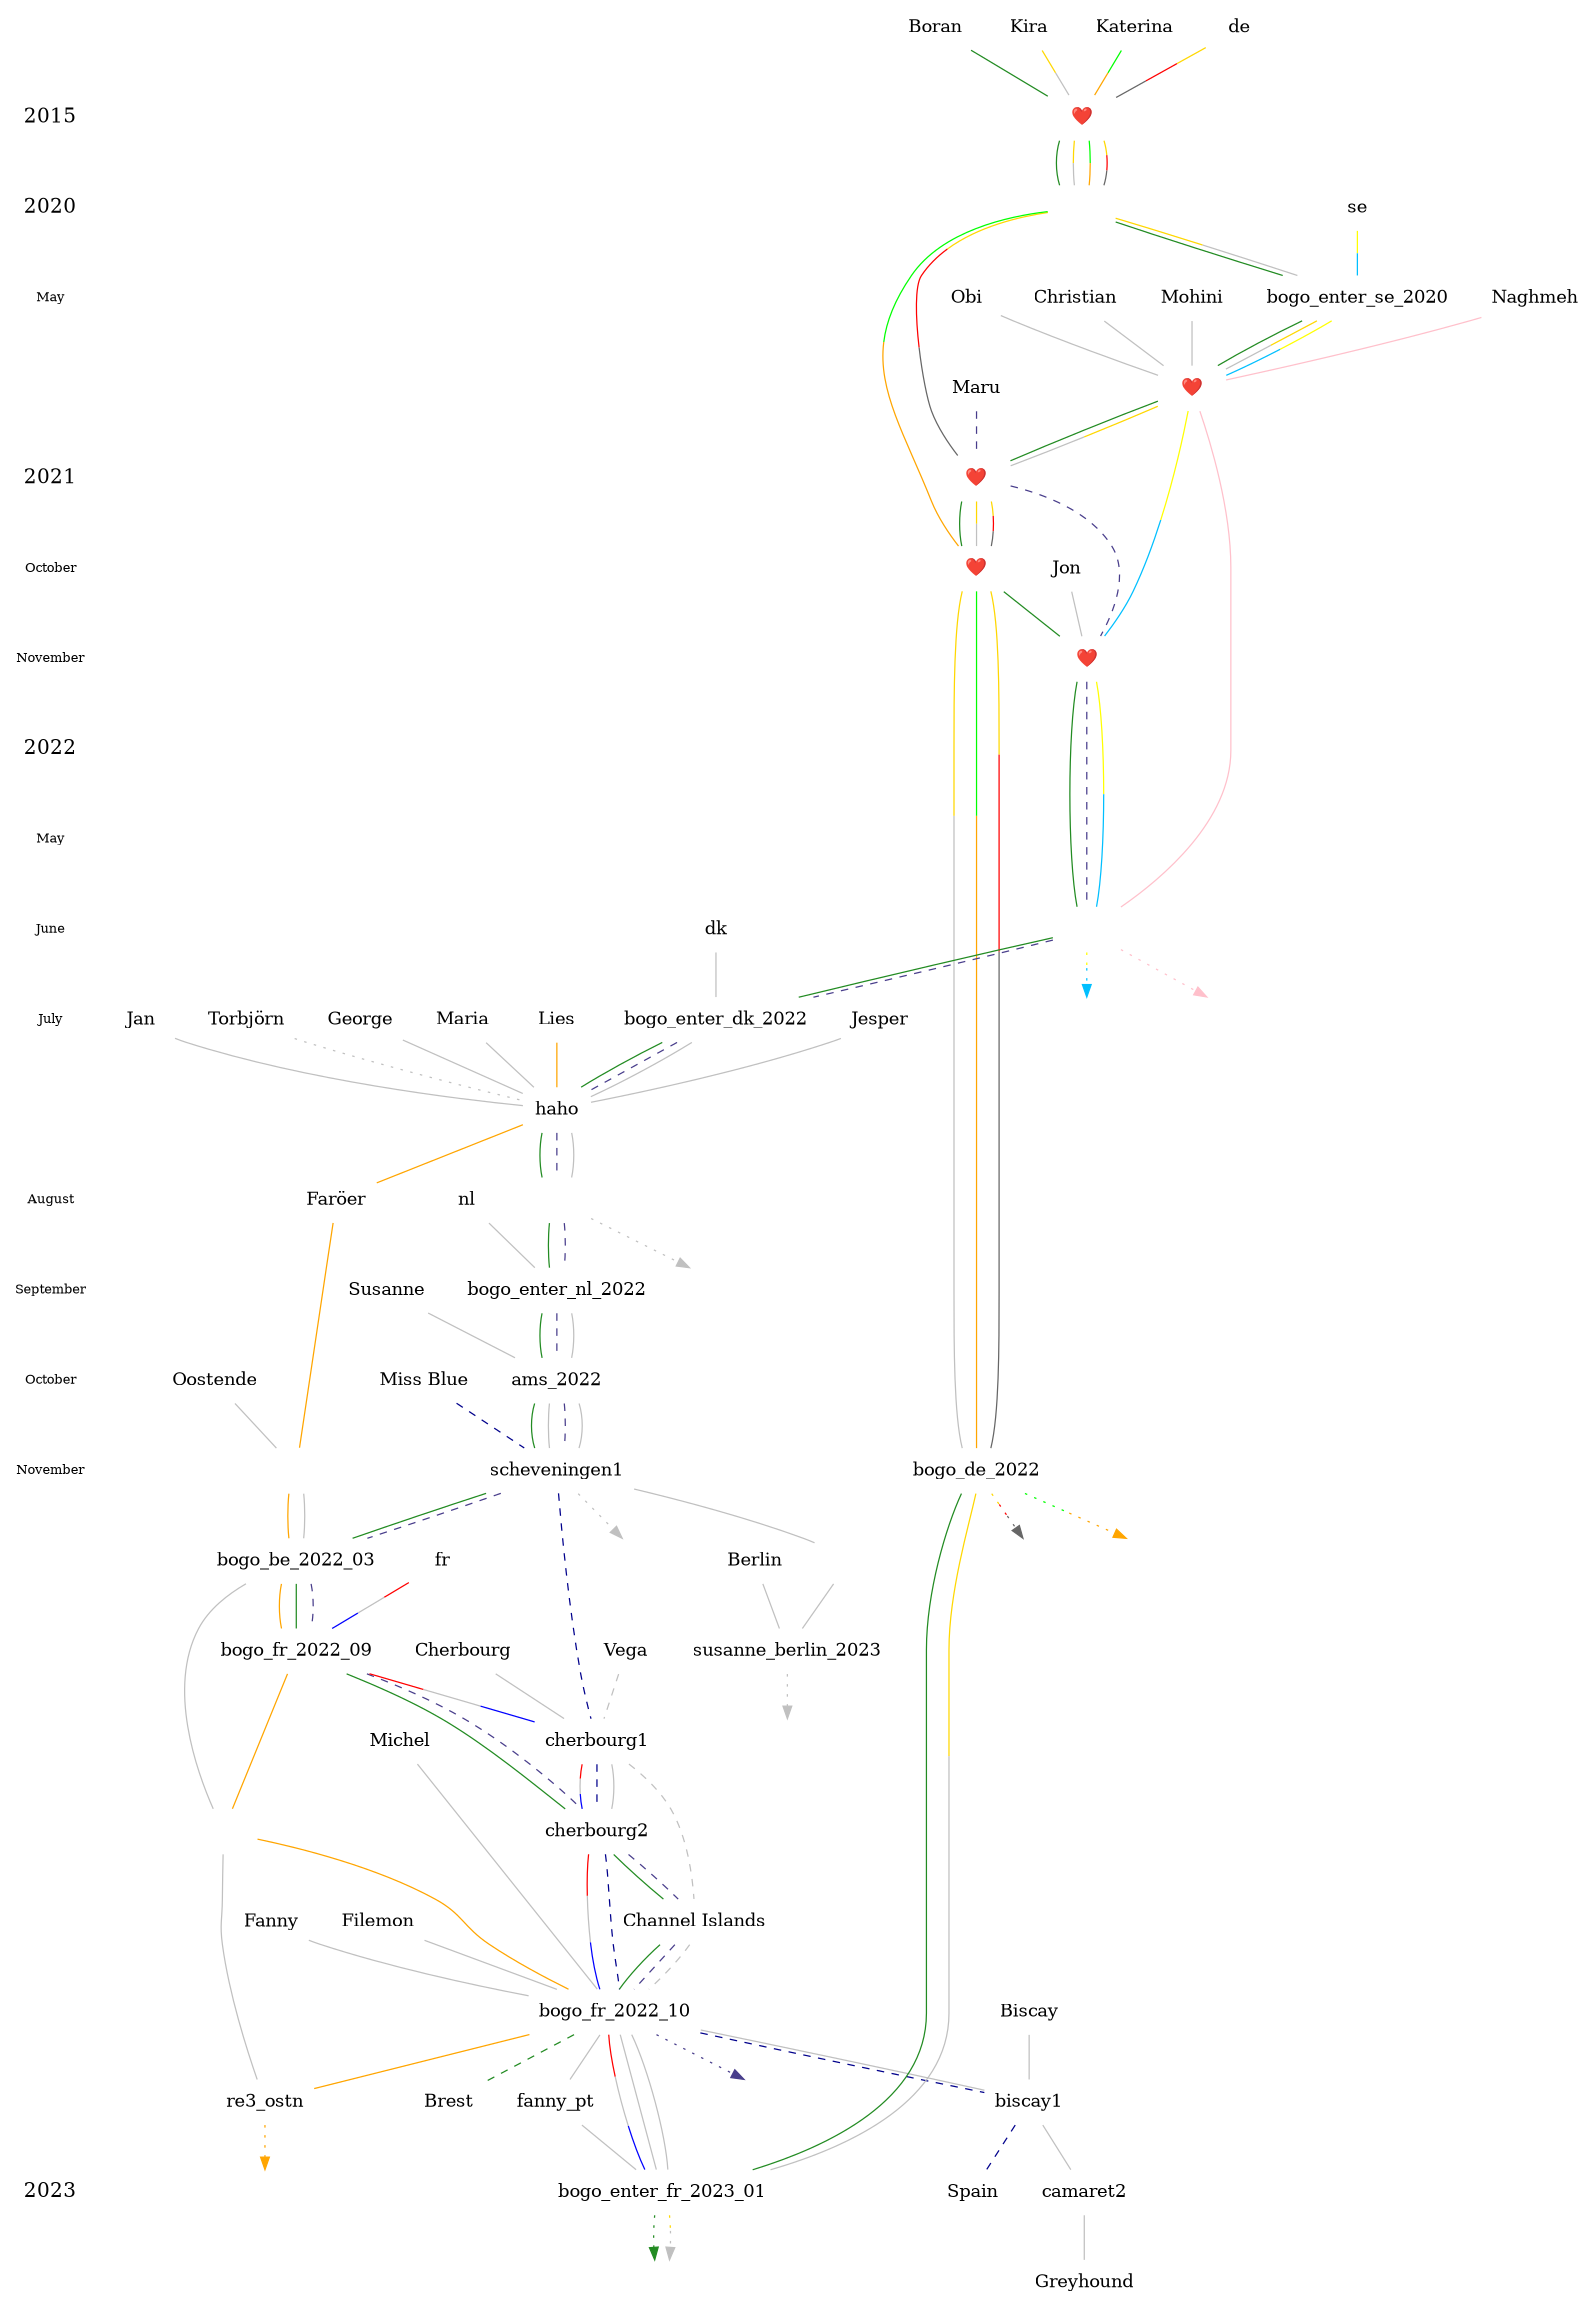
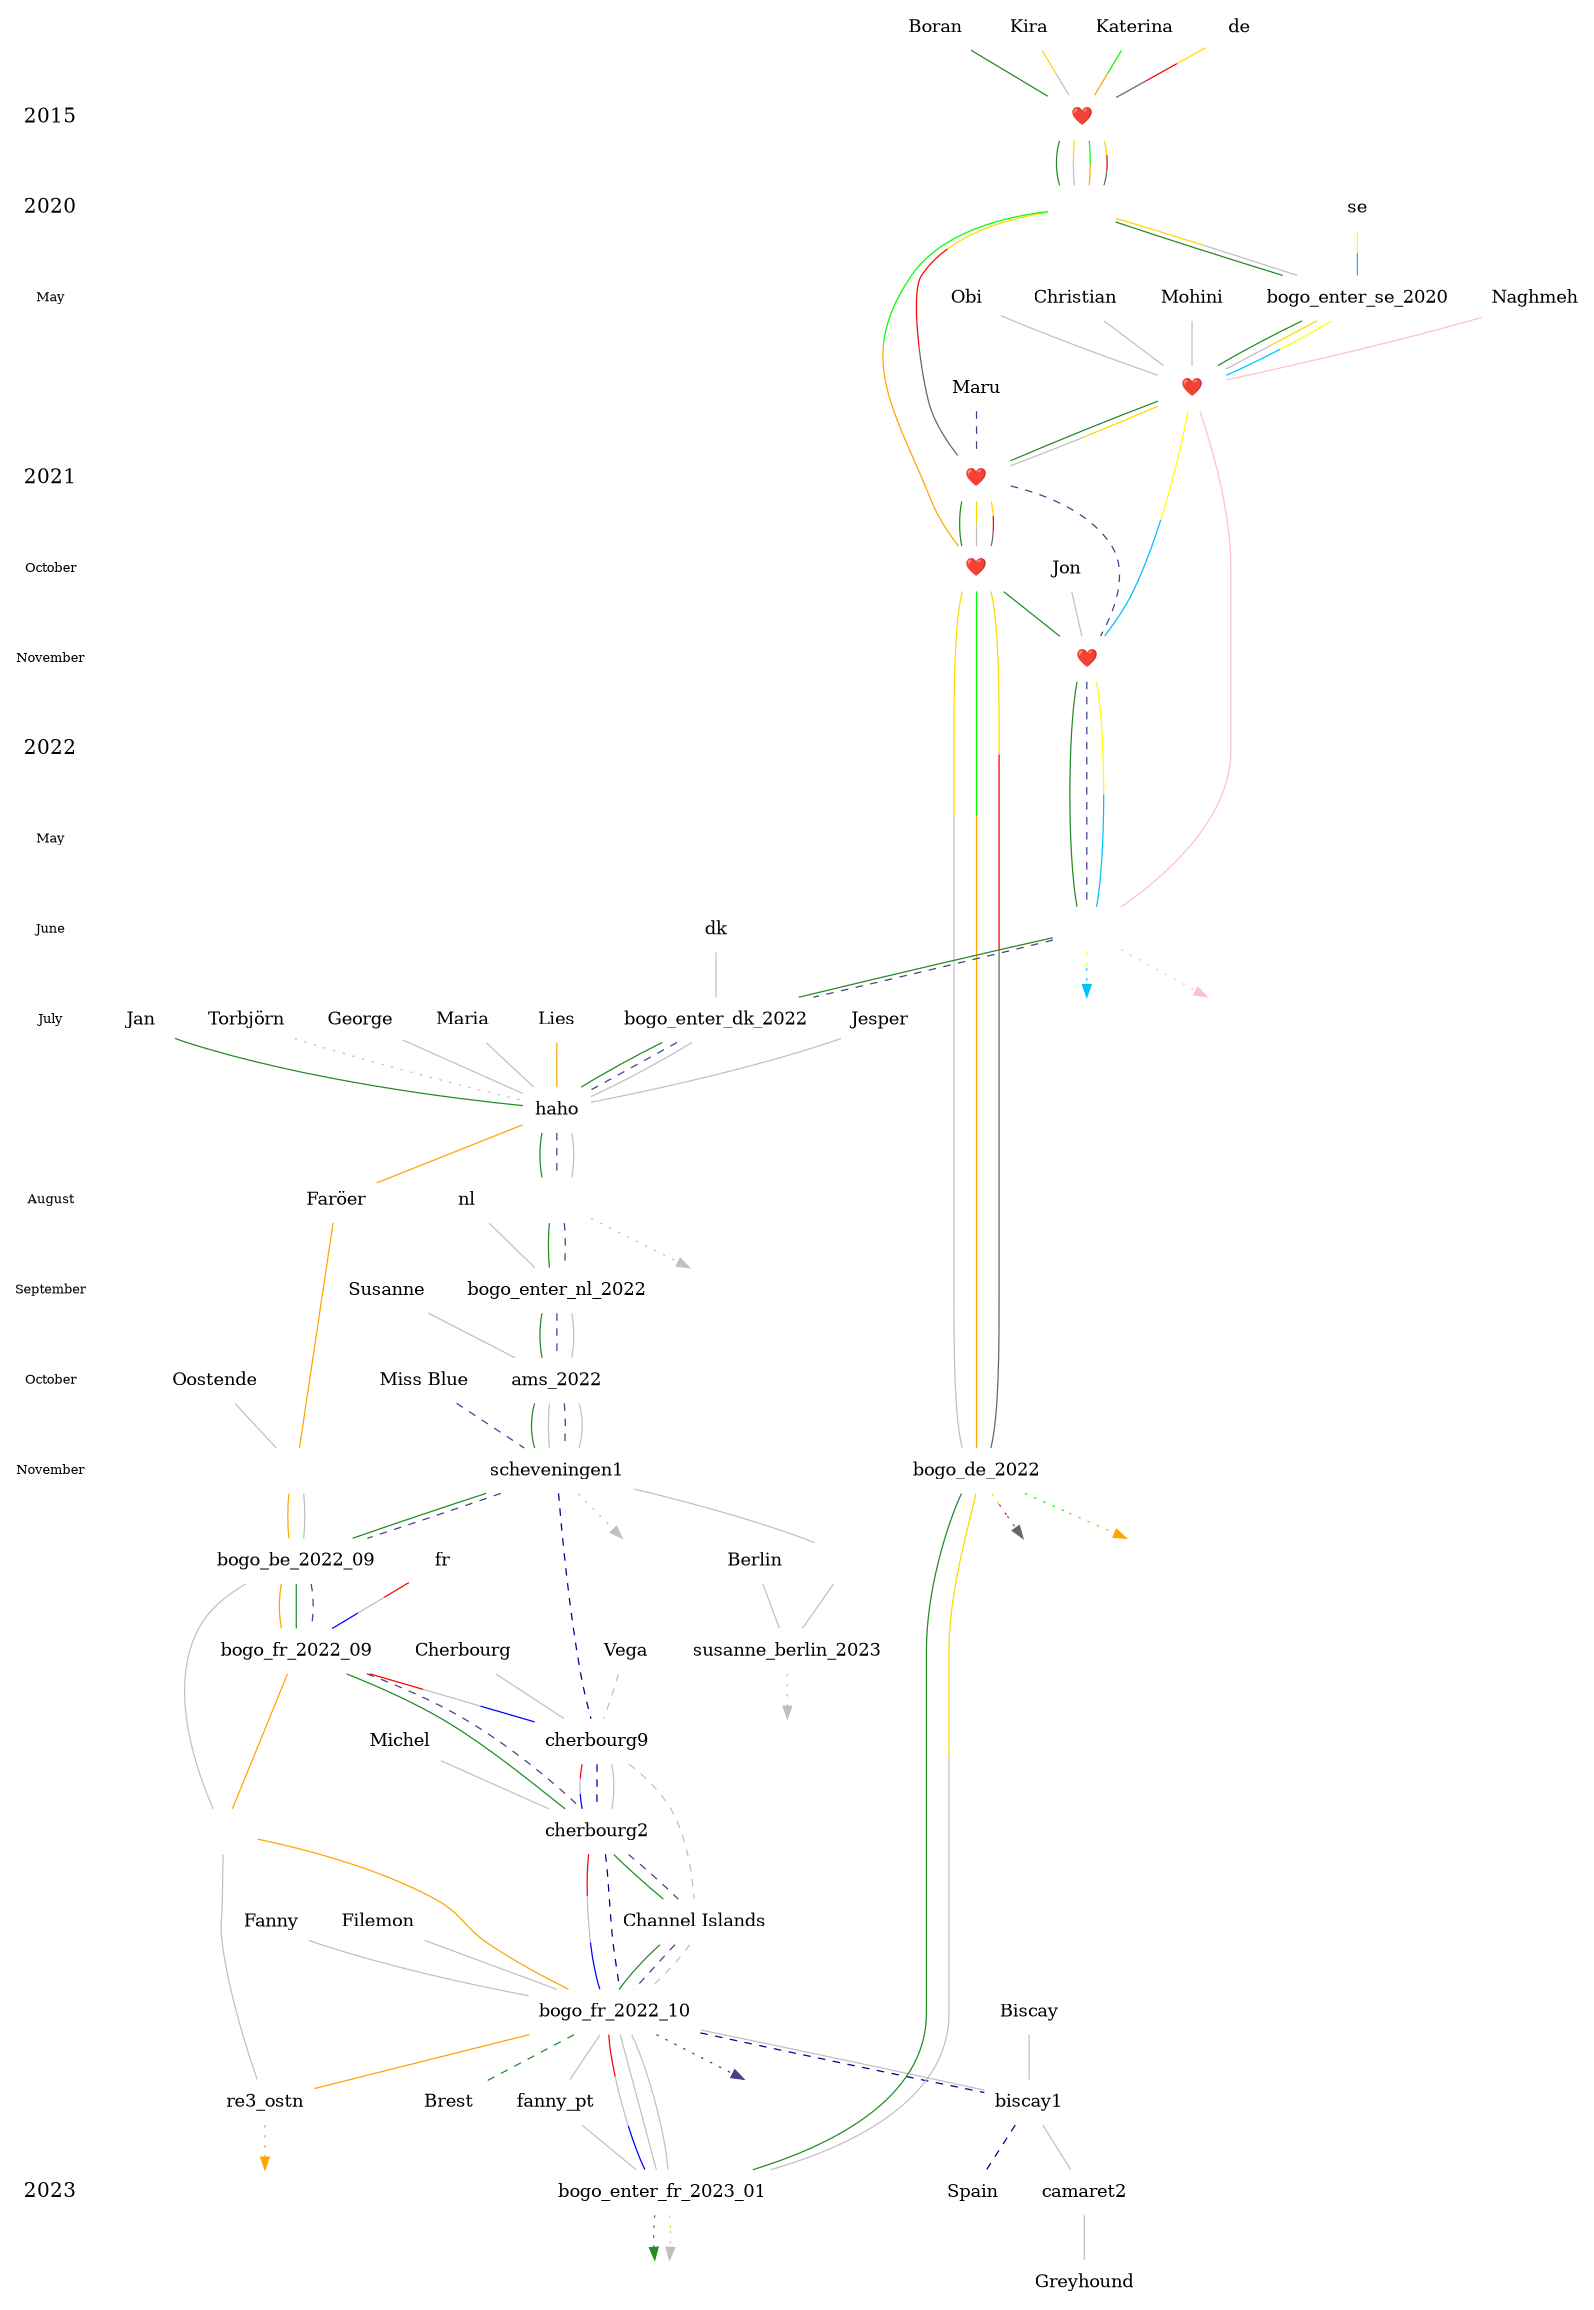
(347, 1081) -> (347, 1081)
(490, 1426) -> (490, 1426)
(296, 1561) -> (296, 1561)
(597, 1741) -> (597, 1741)
(507, 1877) -> (495, 1785)
